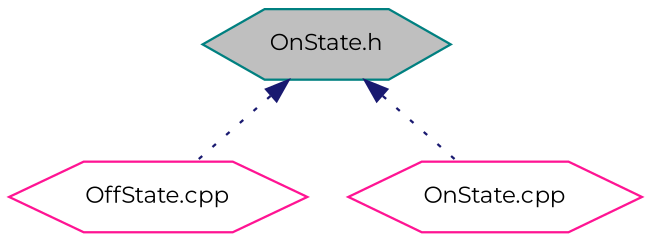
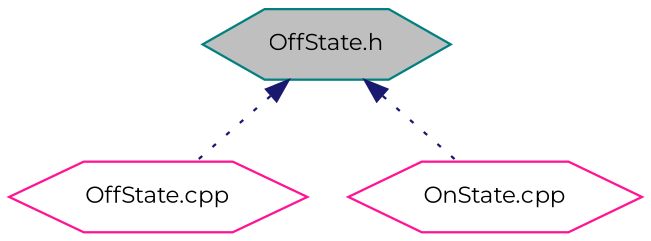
(327, 44) -> (327, 44)
